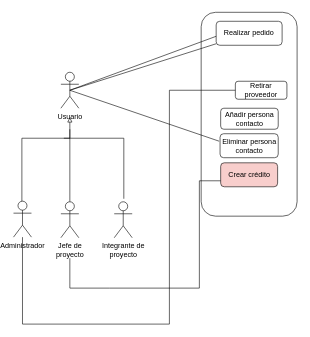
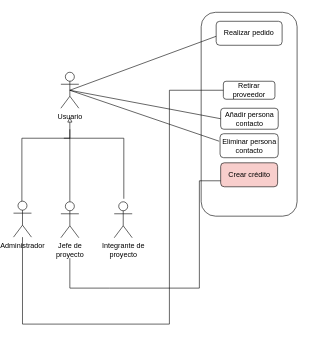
(146, 66) -> (148, 105)
(261, 90) -> (249, 90)
